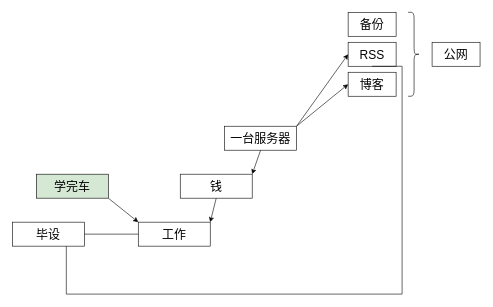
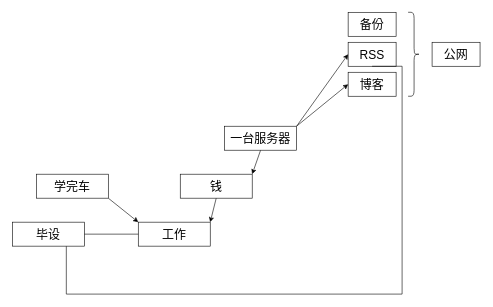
(72, 186) -> (72, 186)
